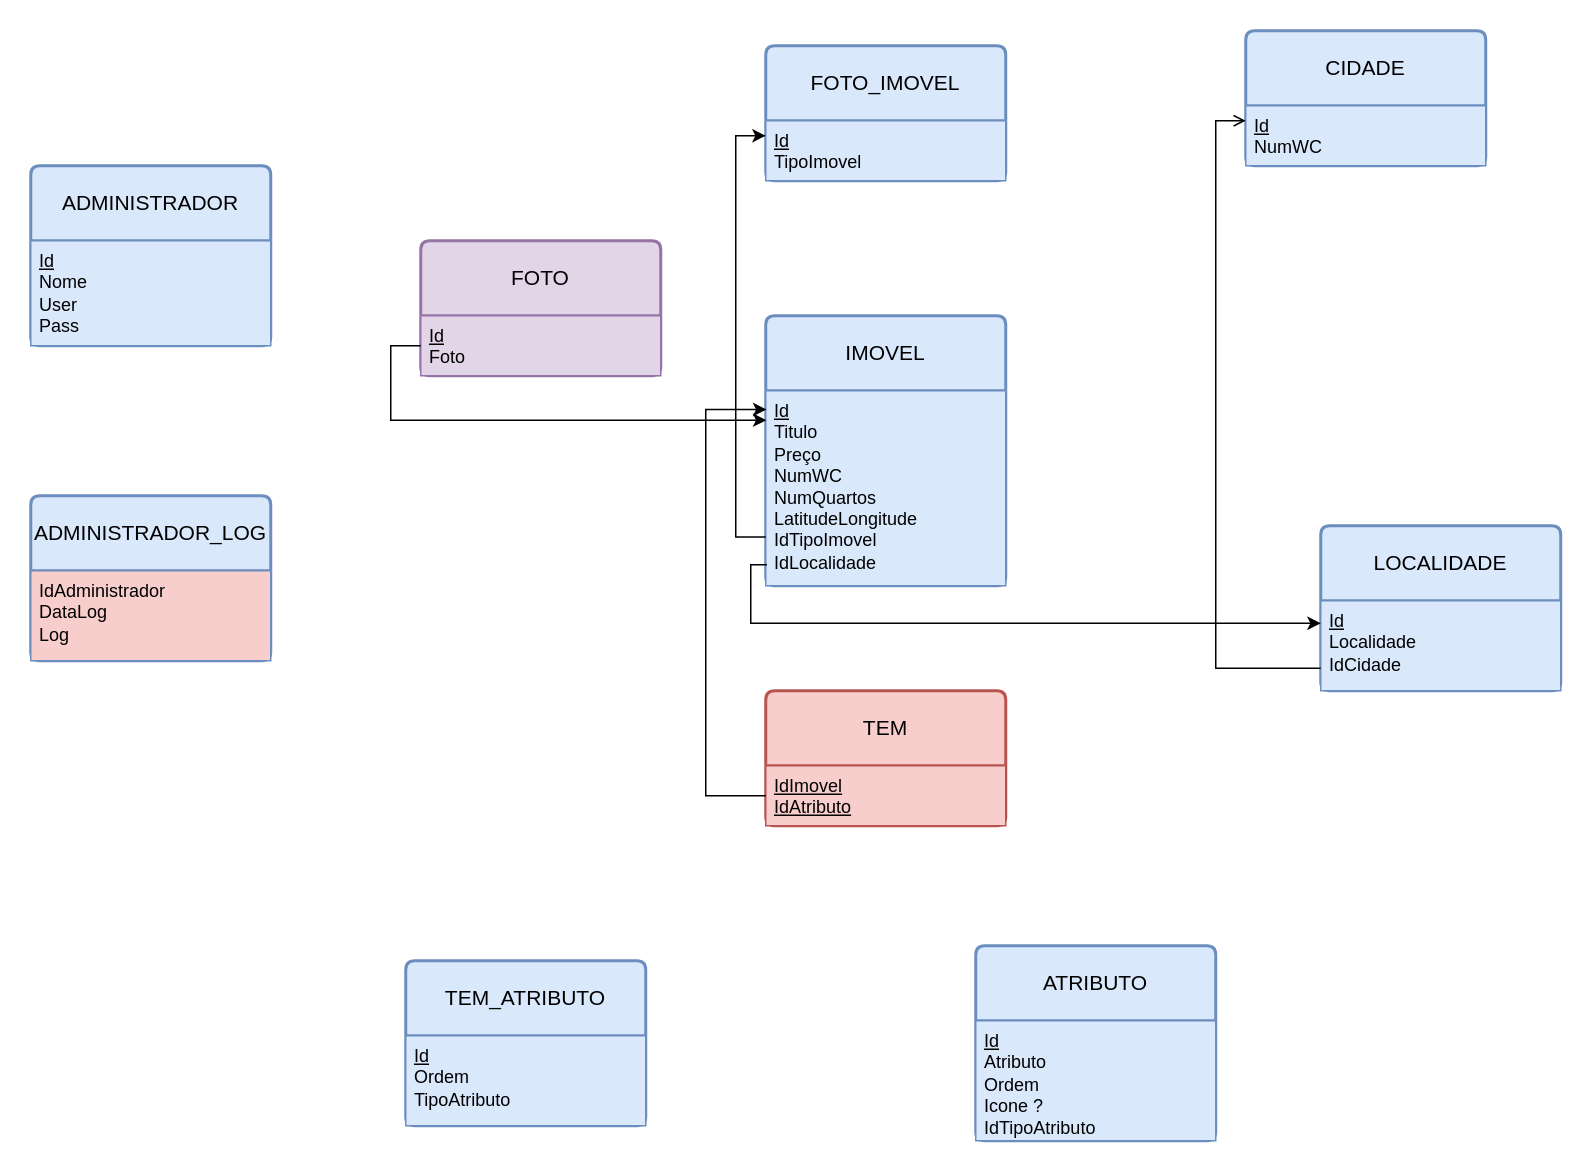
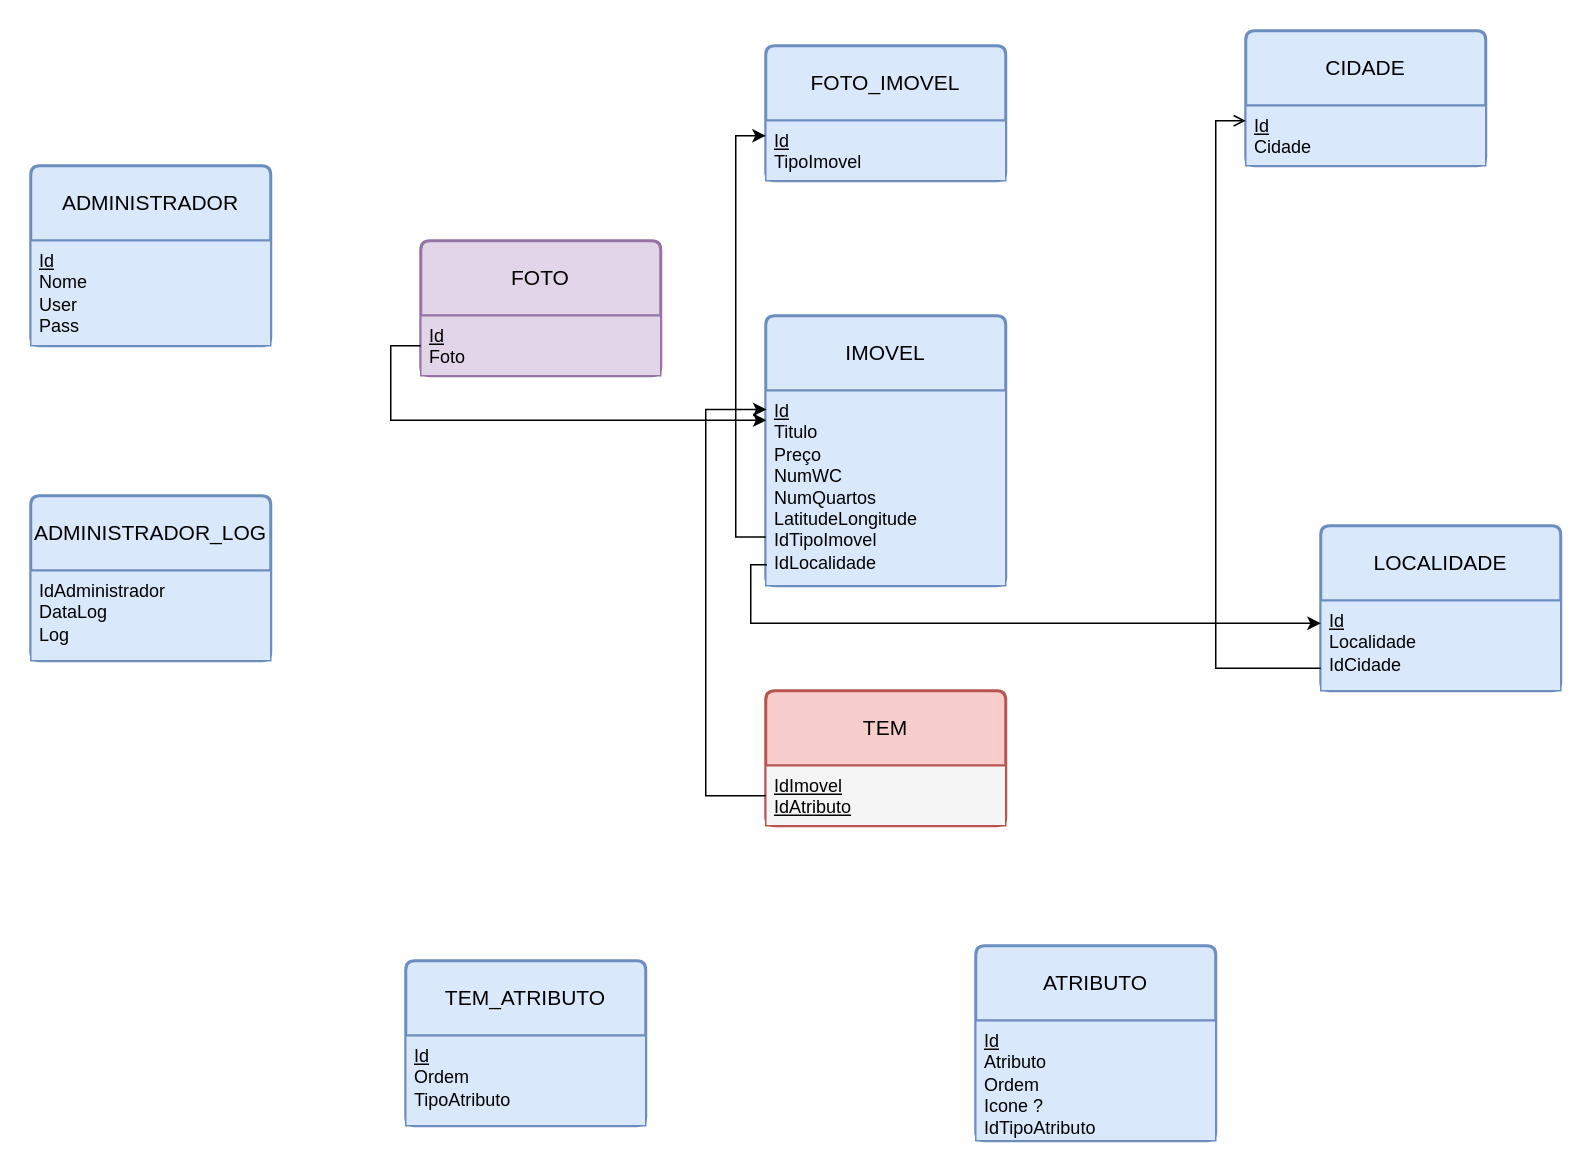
(1280, 138) -> (1283, 138)
(151, 616) -> (151, 616)
(886, 796) -> (886, 796)
